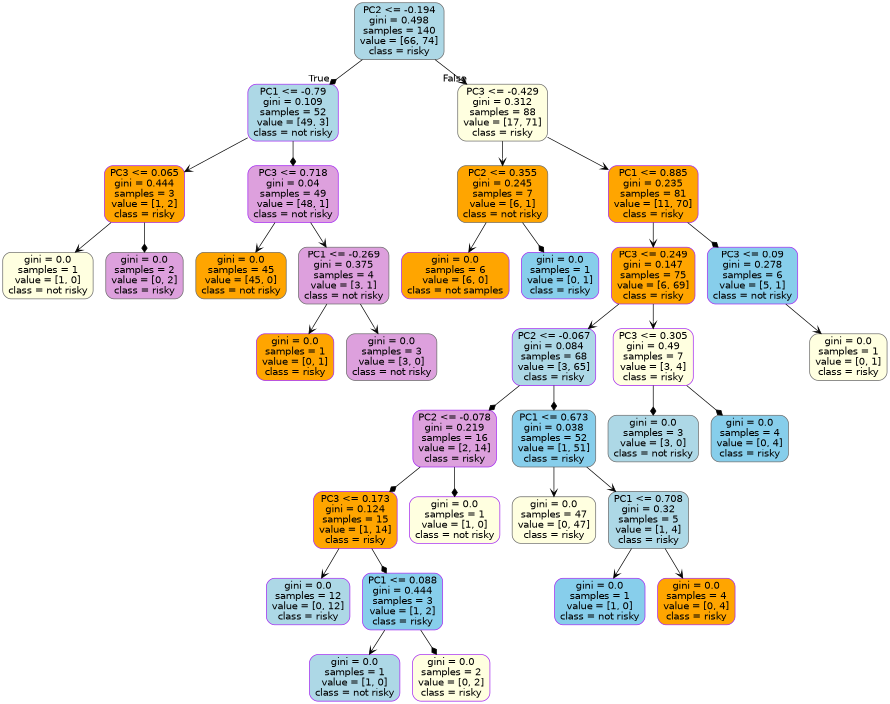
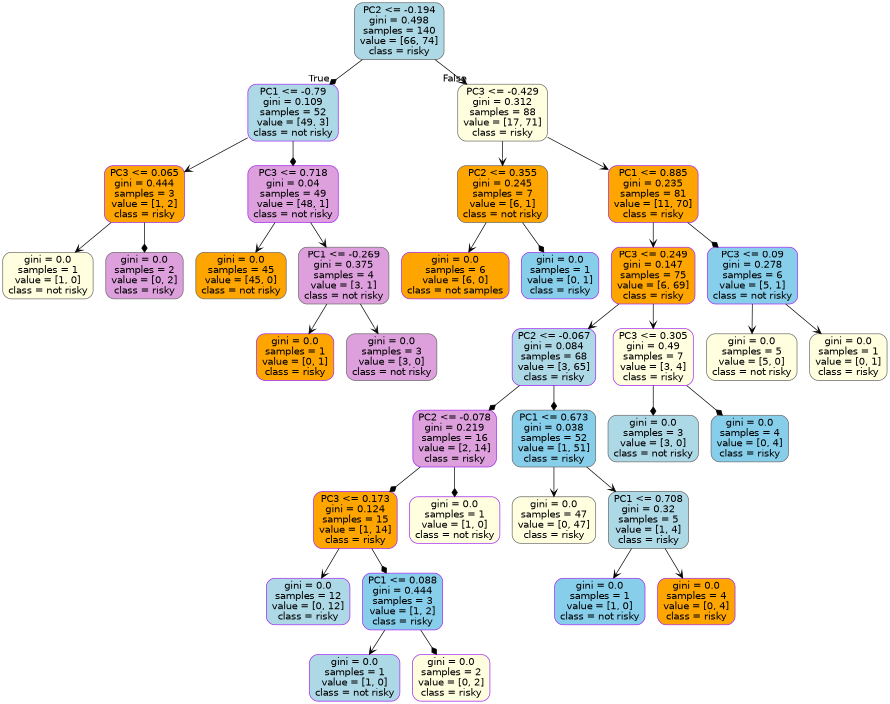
none -> (752, 357)
